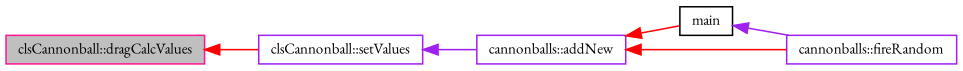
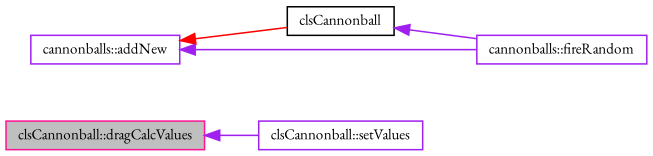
(706, 21) -> (341, 21)
(239, 50) -> (239, 135)
(457, 50) -> none
(714, 50) -> (336, 50)
